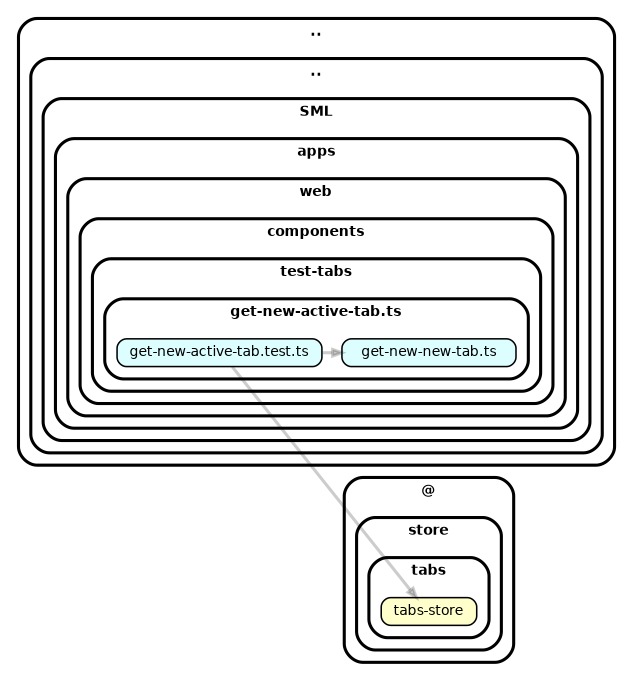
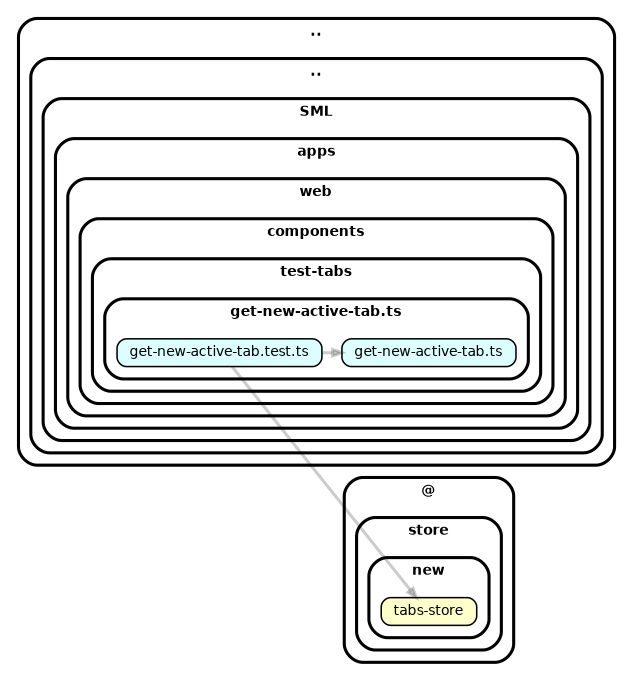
(429, 353) -> (429, 353)
(429, 571) -> (429, 571)
